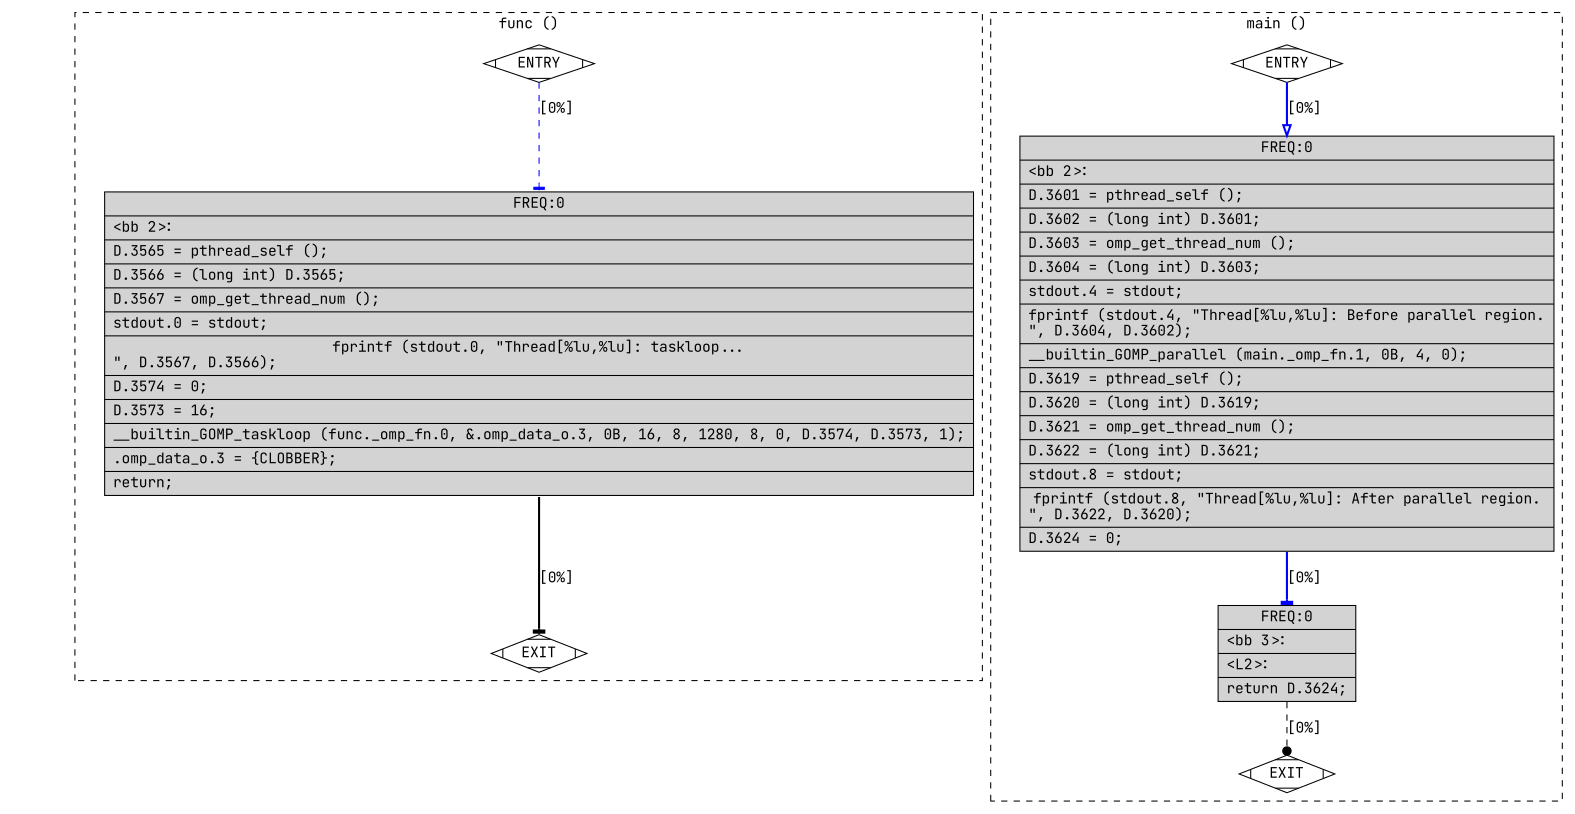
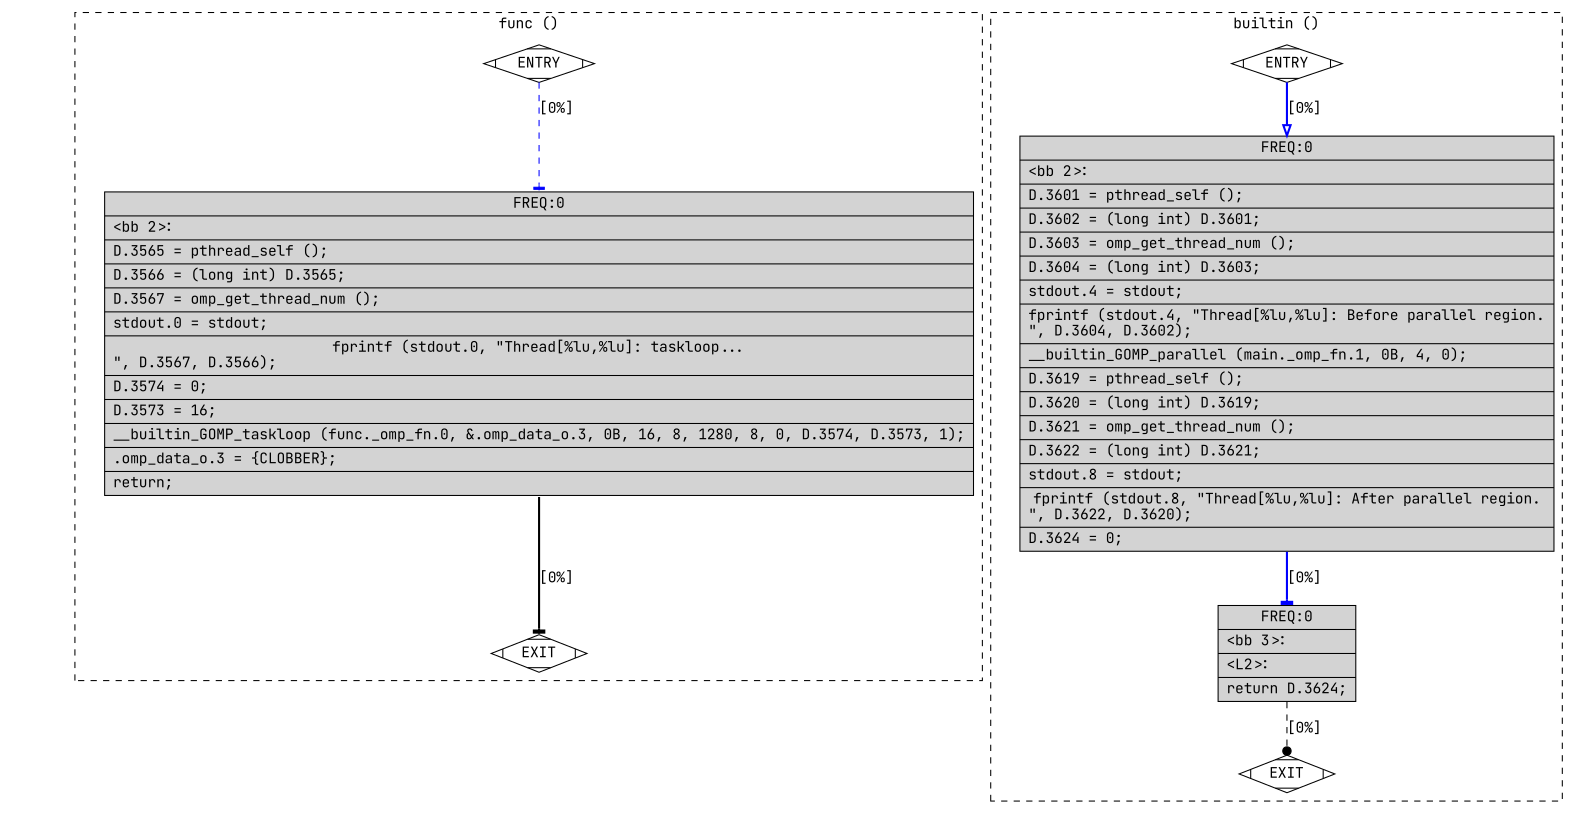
(1276, 25) -> (1276, 25)
